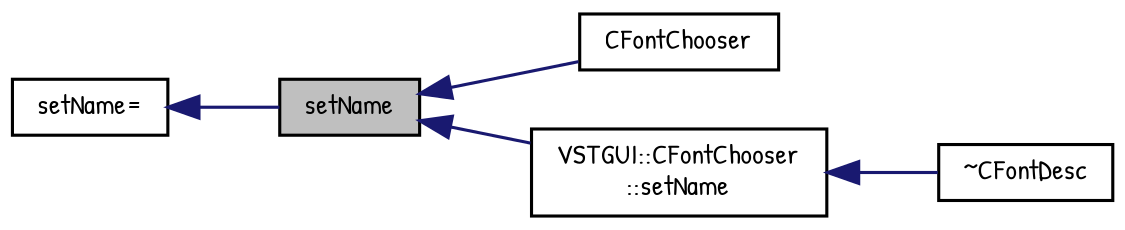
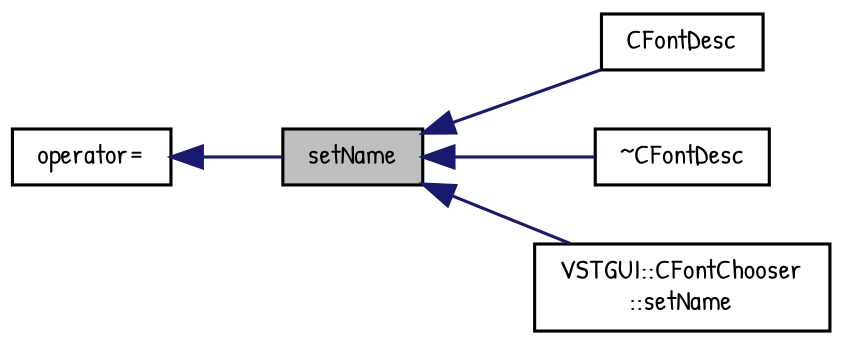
(679, 42) -> (682, 42)
(90, 107) -> (92, 157)
(899, 173) -> (525, 157)
